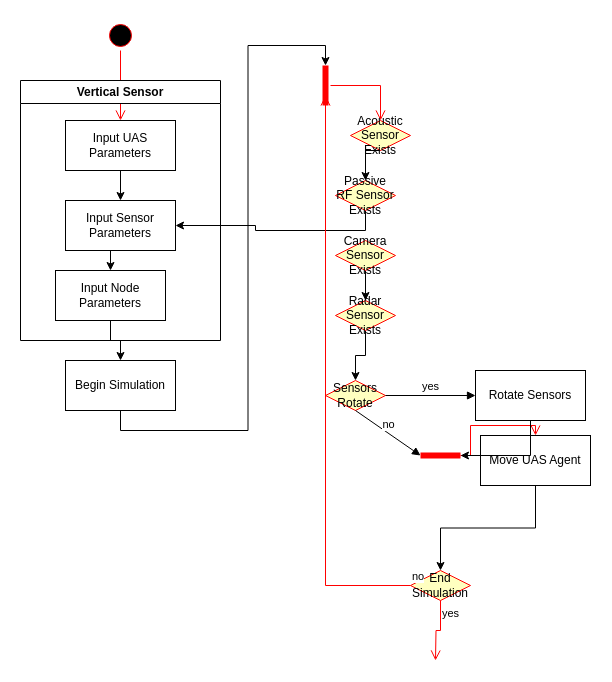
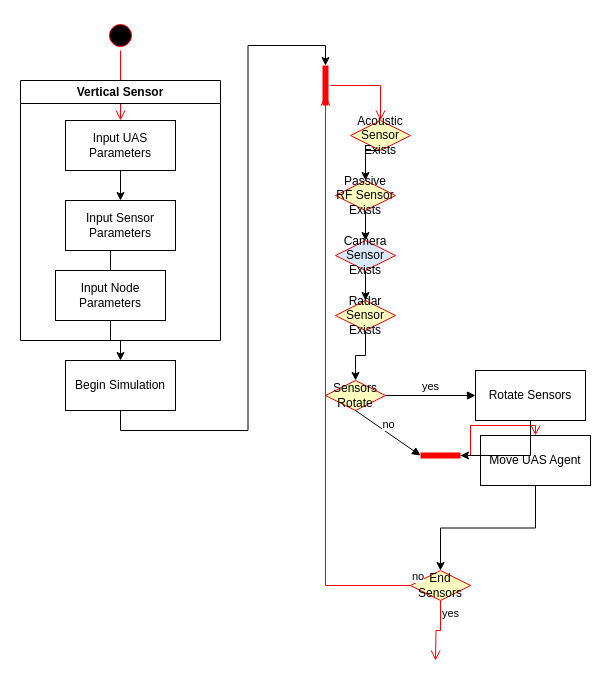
(274, 231) -> (366, 231)
(366, 256) -> (366, 256)
(111, 262) -> (111, 265)
(441, 586) -> (441, 586)
